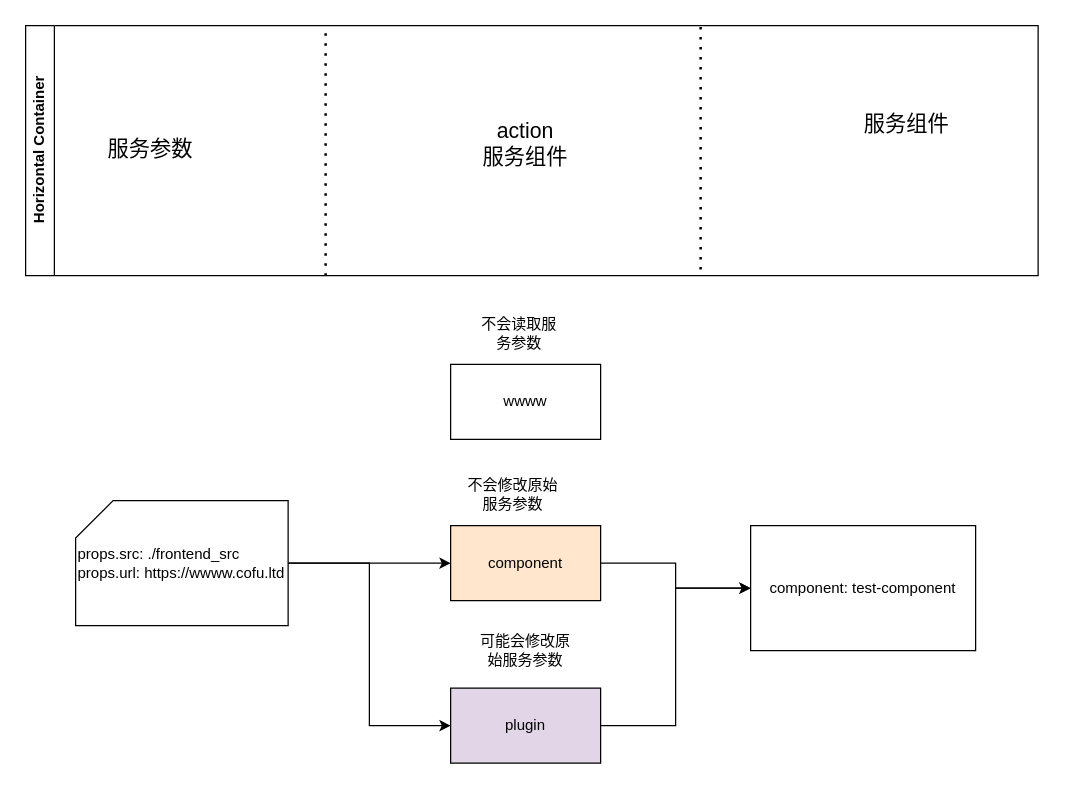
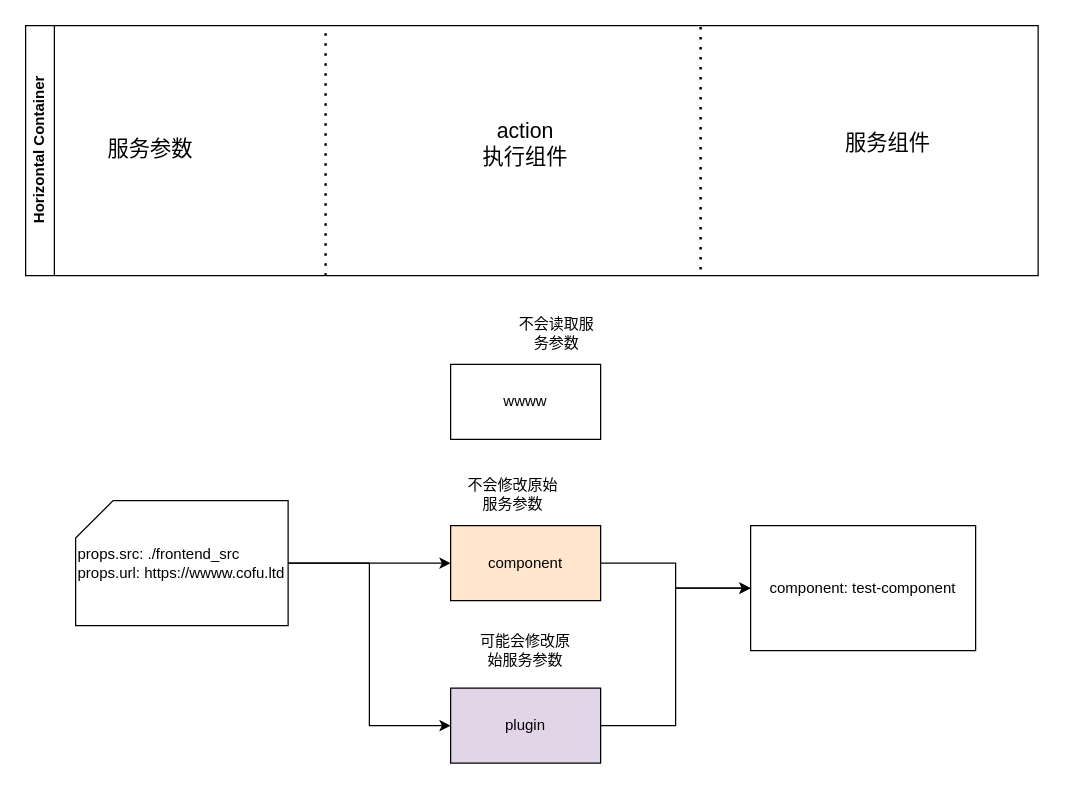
(907, 126) -> (888, 144)
(526, 144) -> (526, 144)
(519, 333) -> (557, 333)
